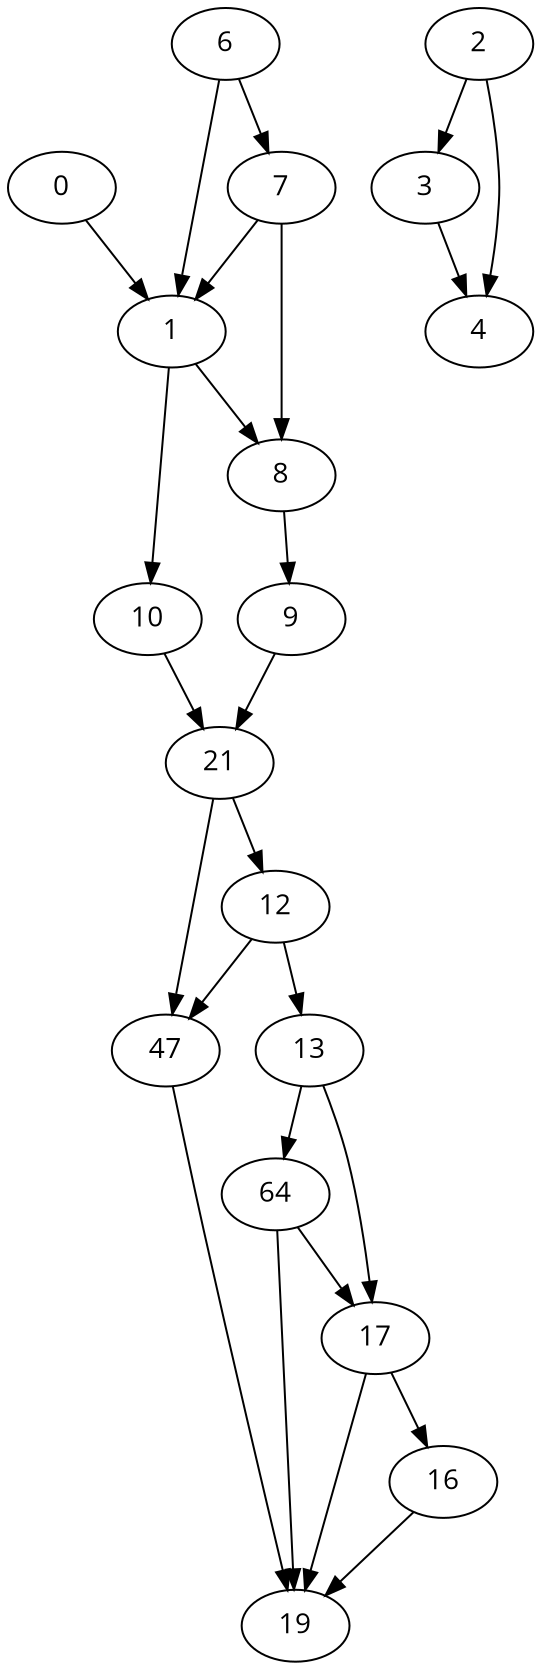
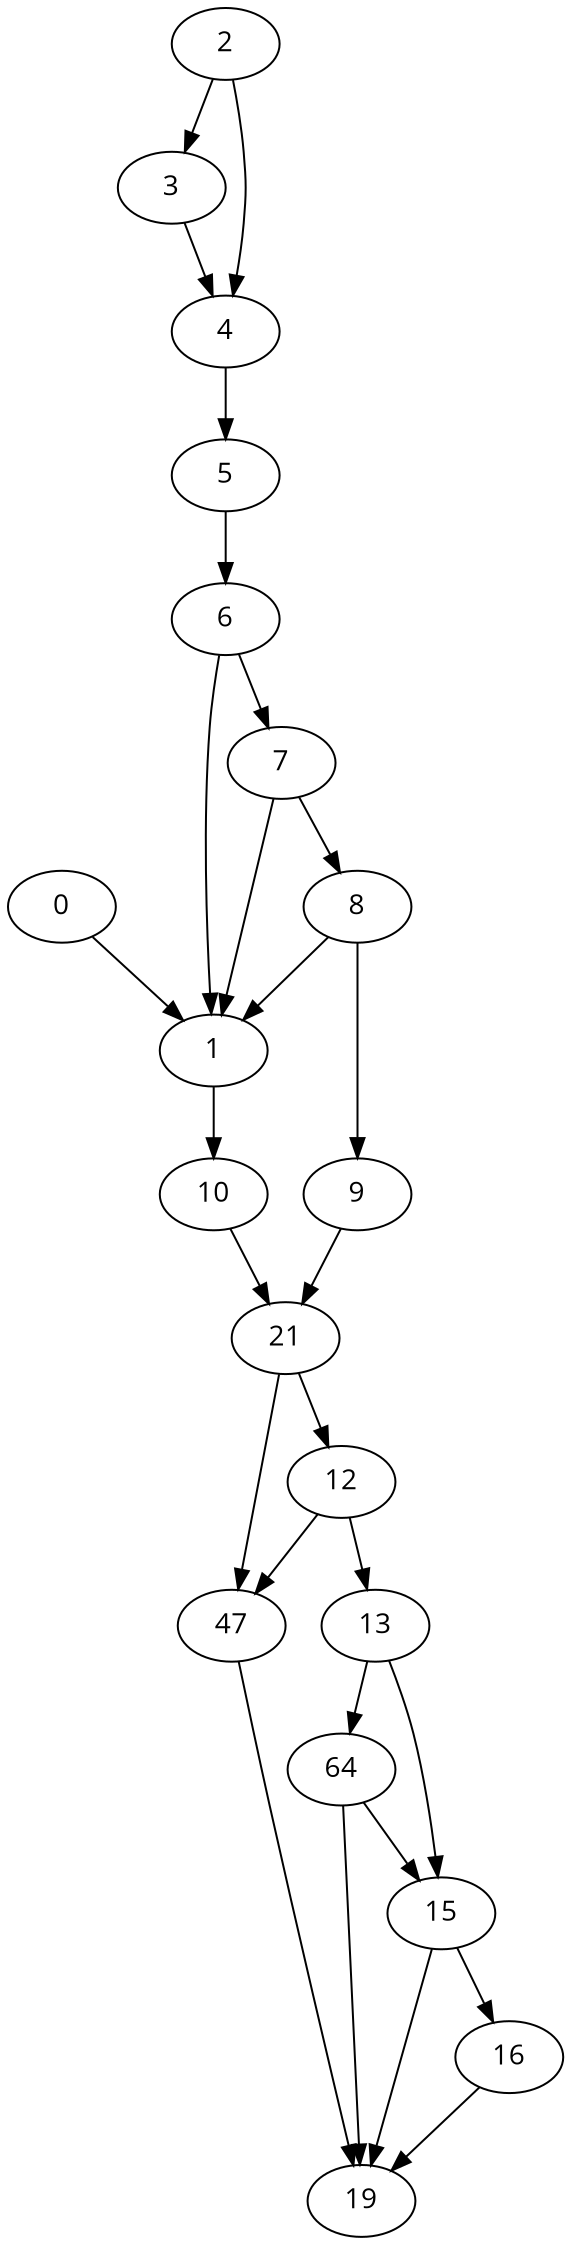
(220, 396) -> (293, 971)
none -> (226, 475)
(375, 1338) -> (441, 1913)
